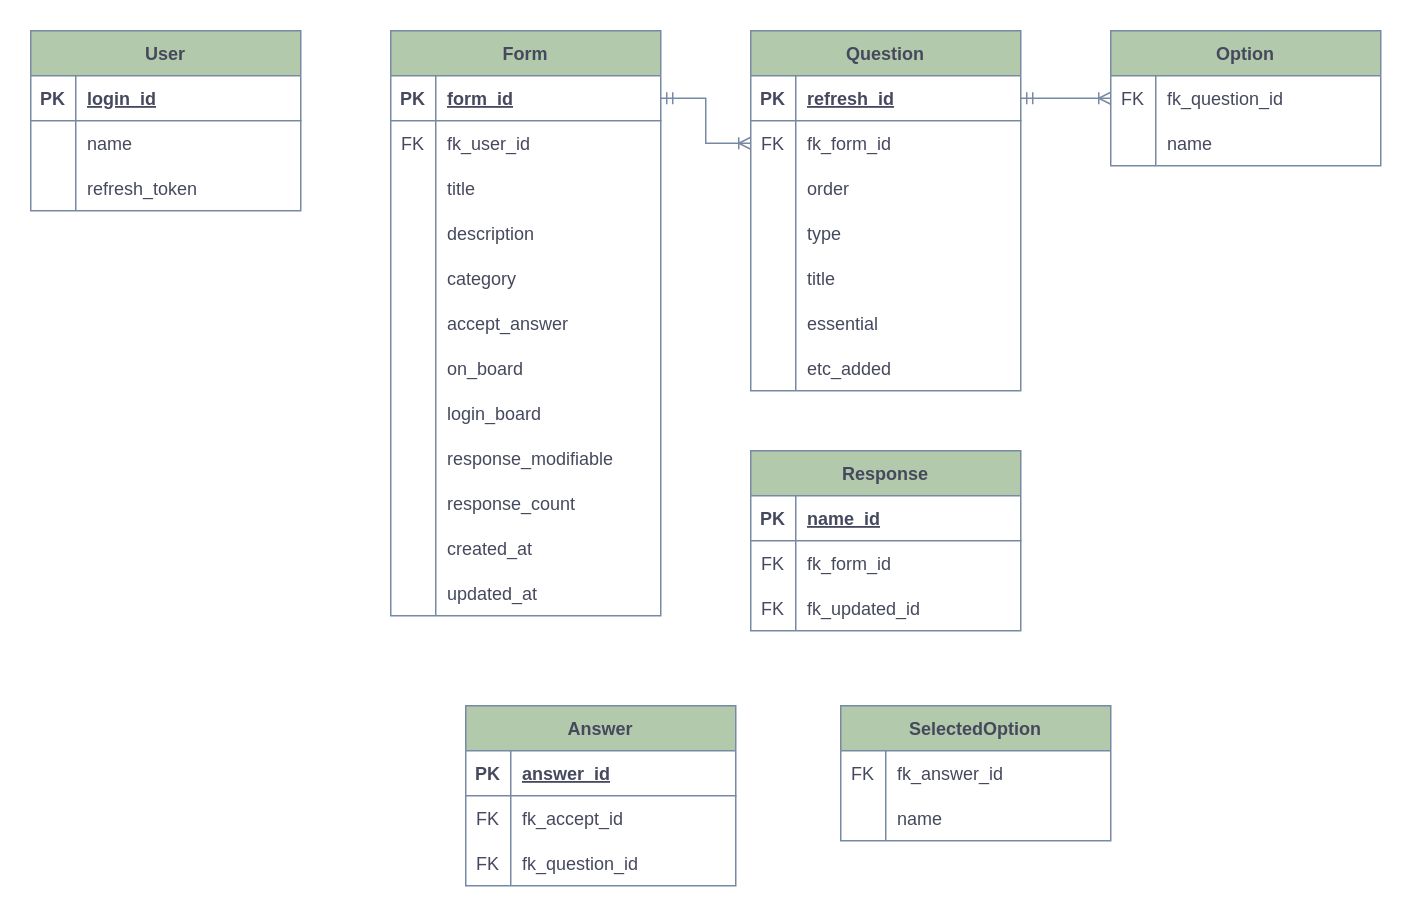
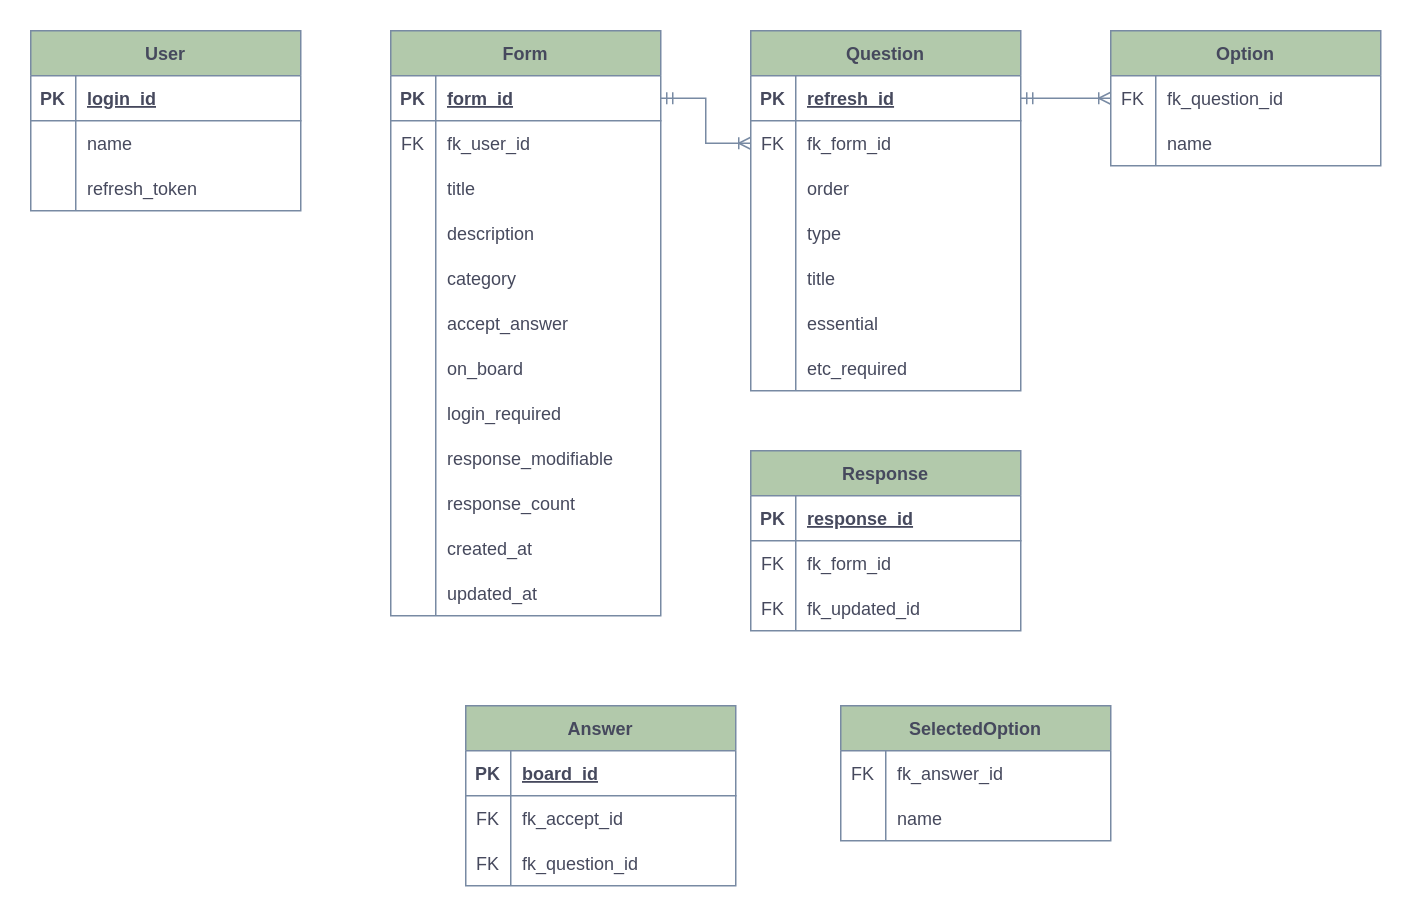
(852, 369) -> (865, 369)
(498, 414) -> (511, 414)
(840, 519) -> (860, 519)
(565, 774) -> (560, 774)
